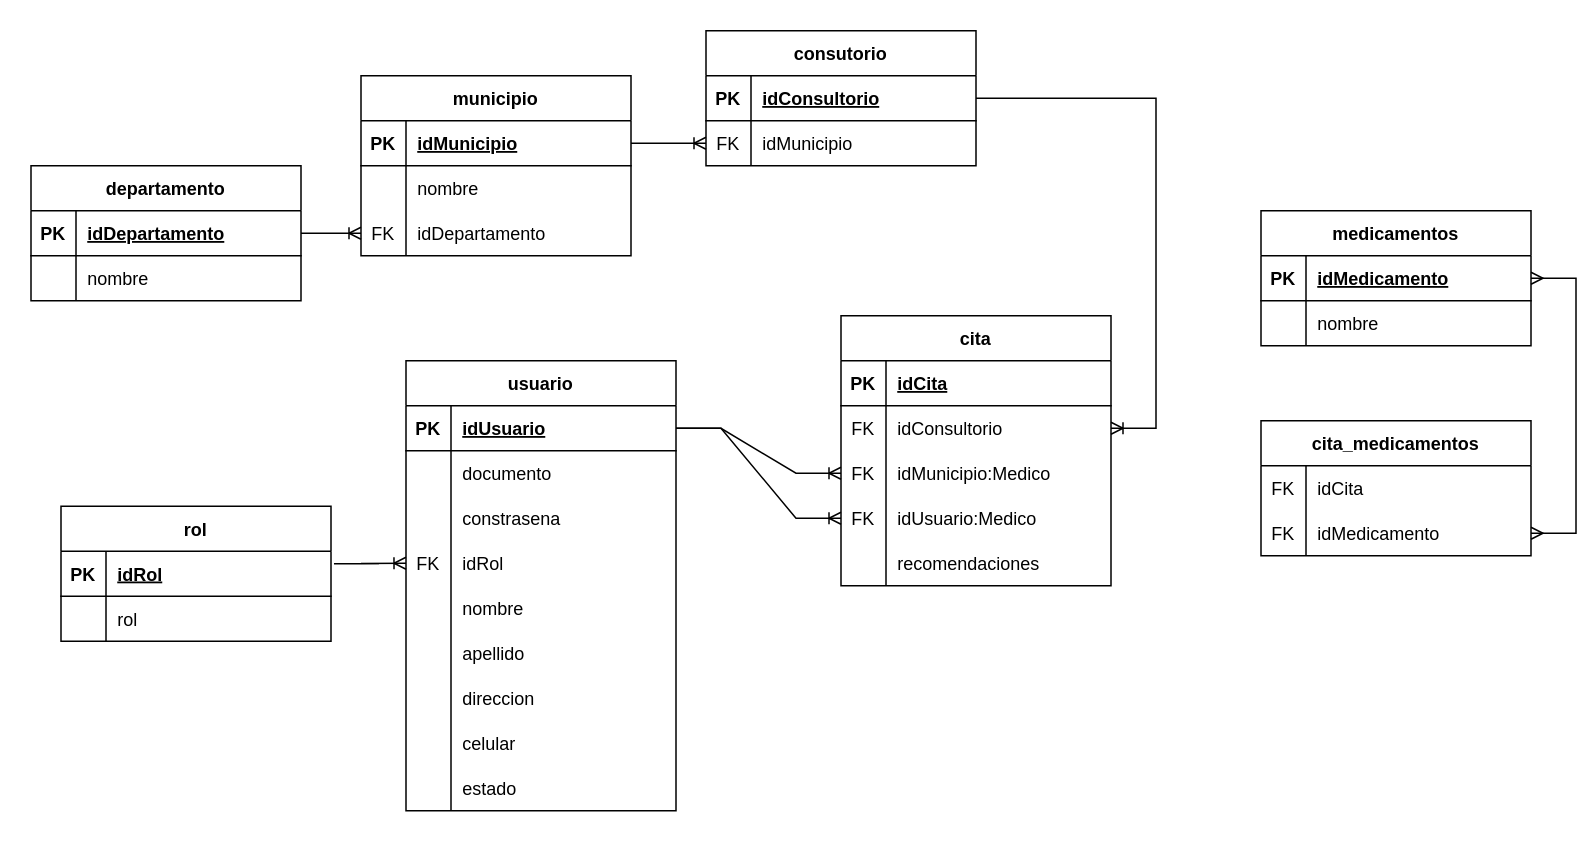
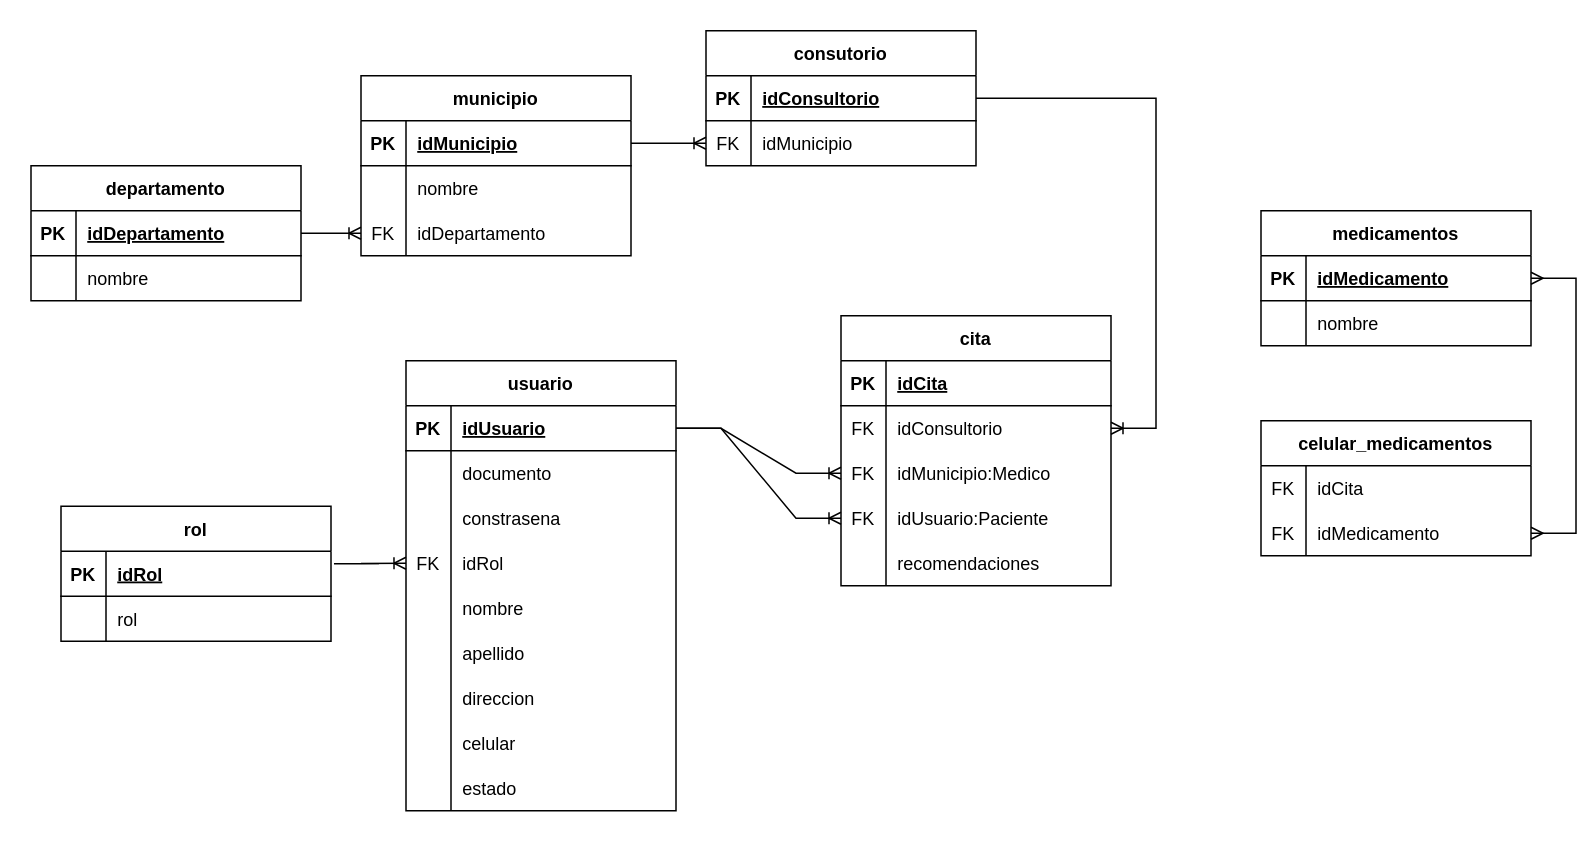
(1395, 444) -> (1395, 444)
(968, 519) -> (978, 519)
